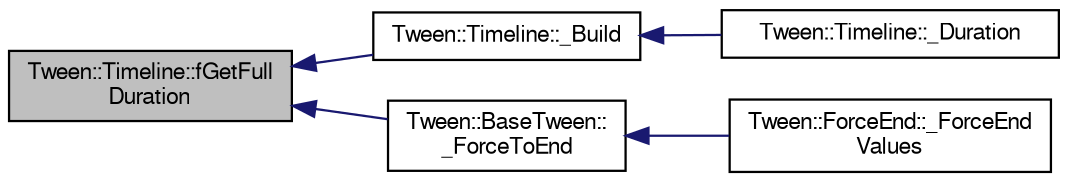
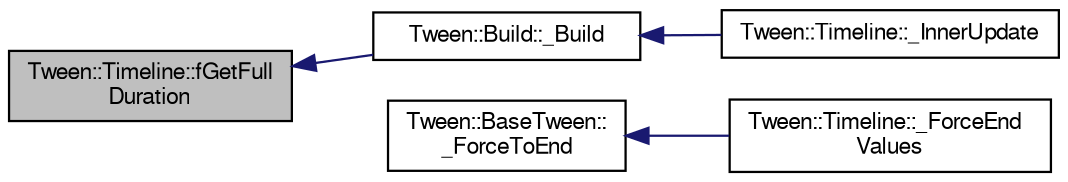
(890, 34) -> (890, 34)
(507, 36) -> (507, 36)
(352, 114) -> none
(890, 136) -> (890, 136)
